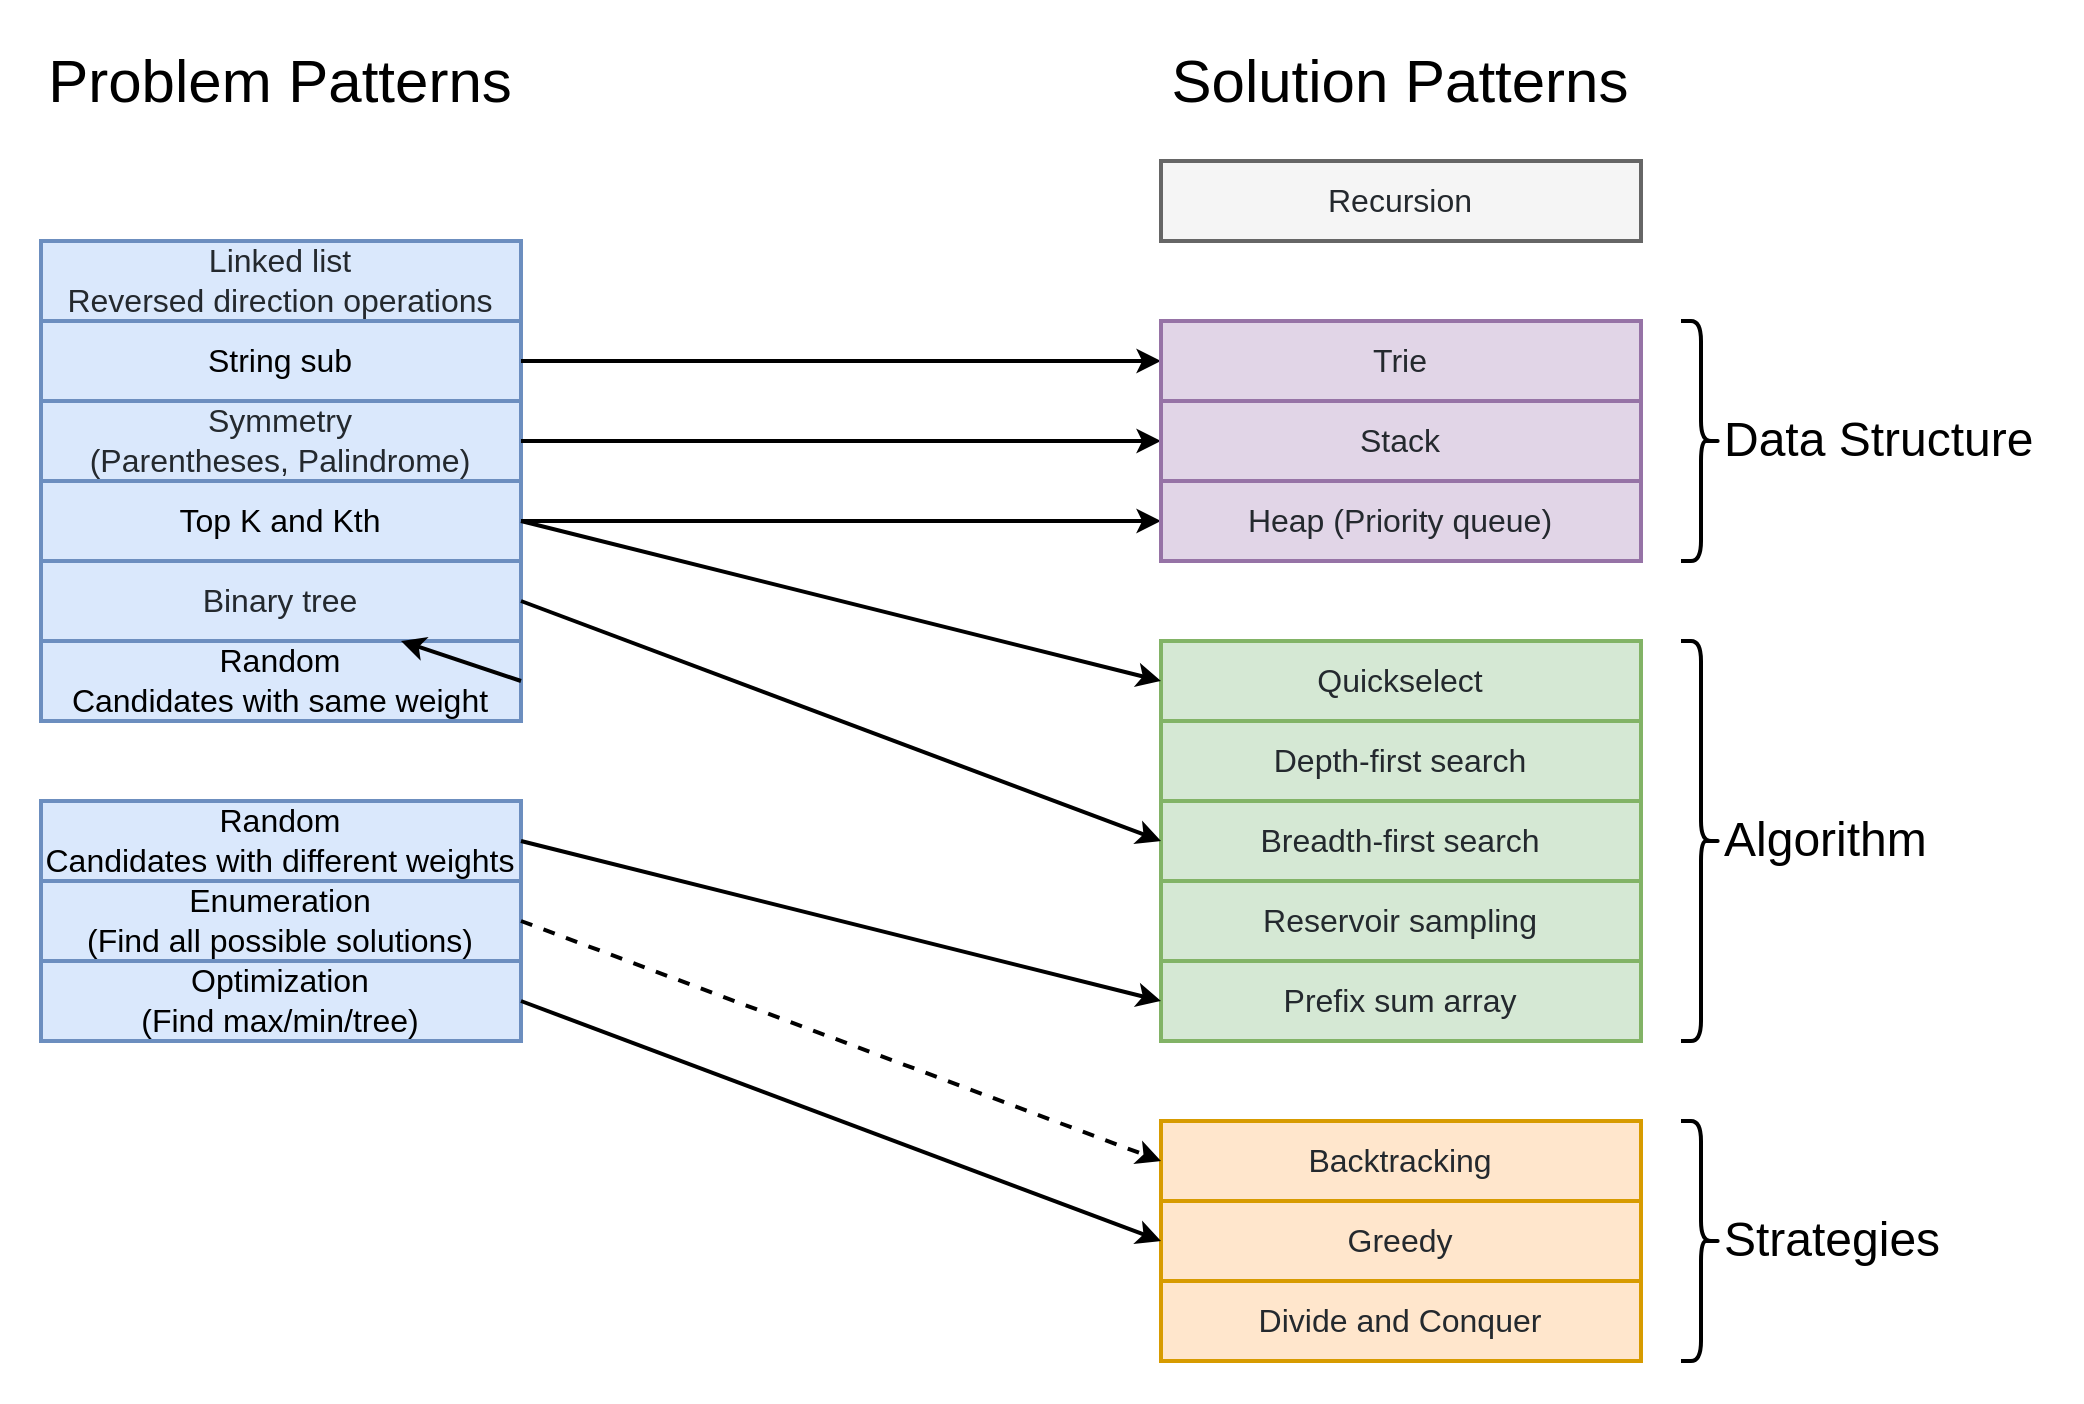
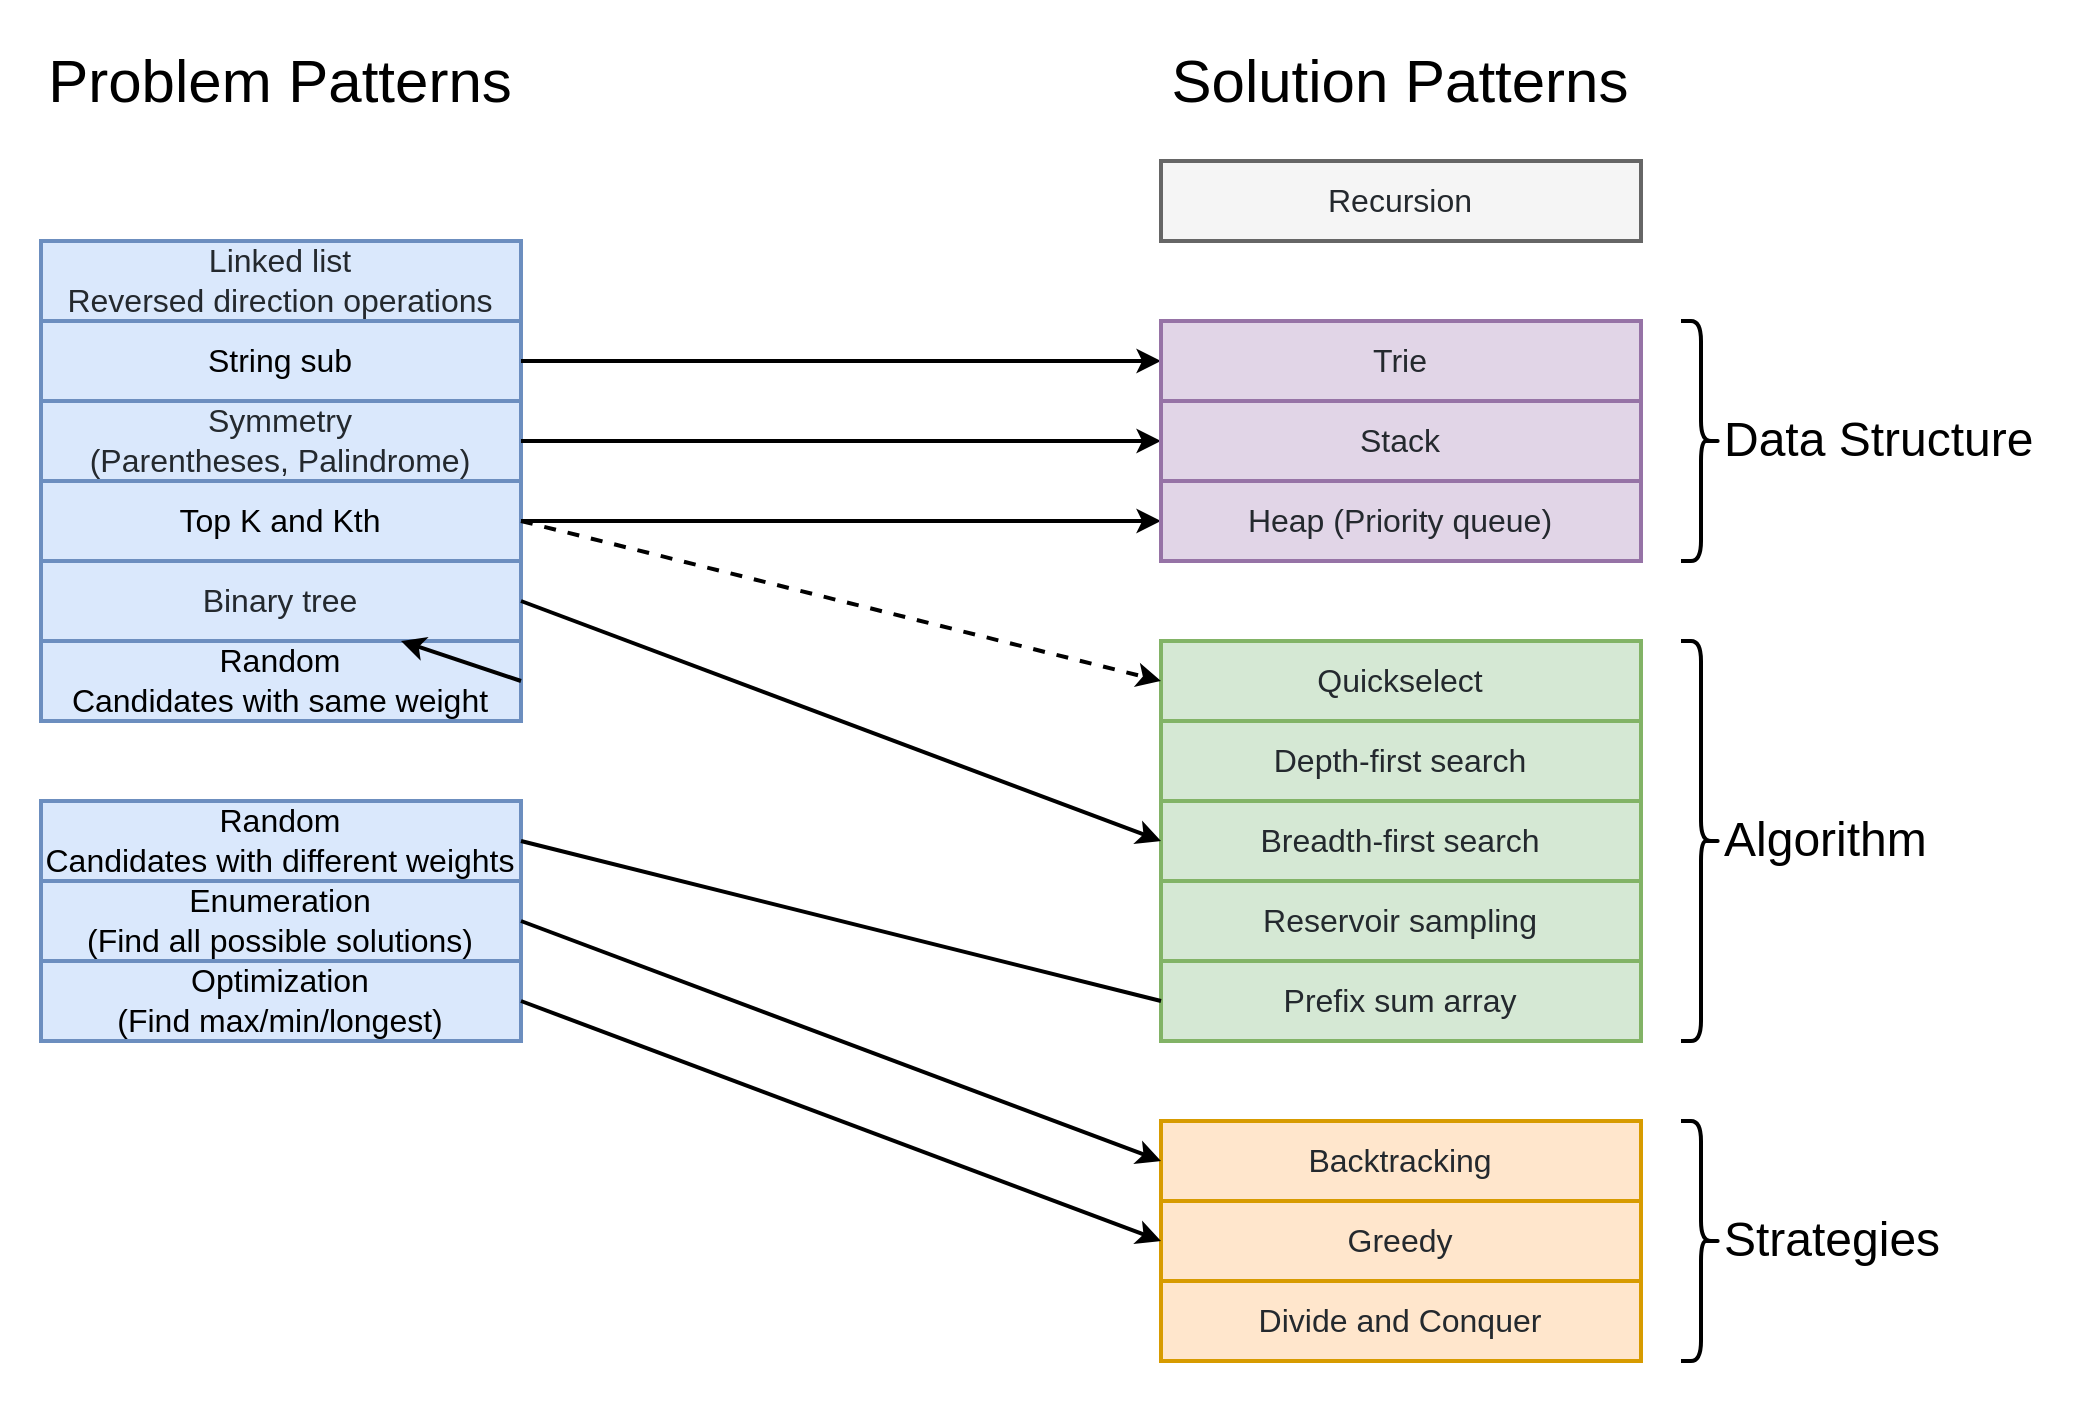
(631, 548) -> (631, 548)
(1142, 996) -> (1150, 998)
(281, 1001) -> (281, 1001)
(815, 1031) -> (815, 1031)
